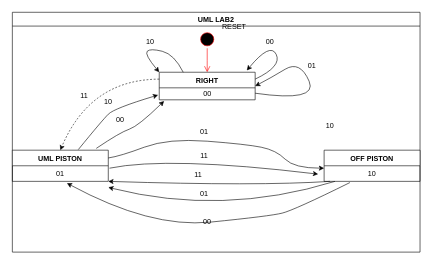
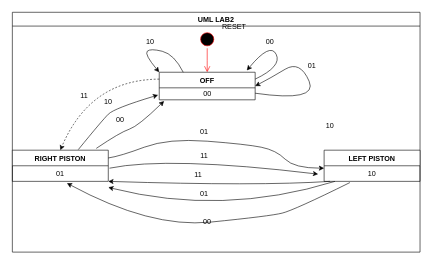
(207, 80) -> (207, 80)
(60, 158) -> (60, 158)
(372, 158) -> (372, 158)
